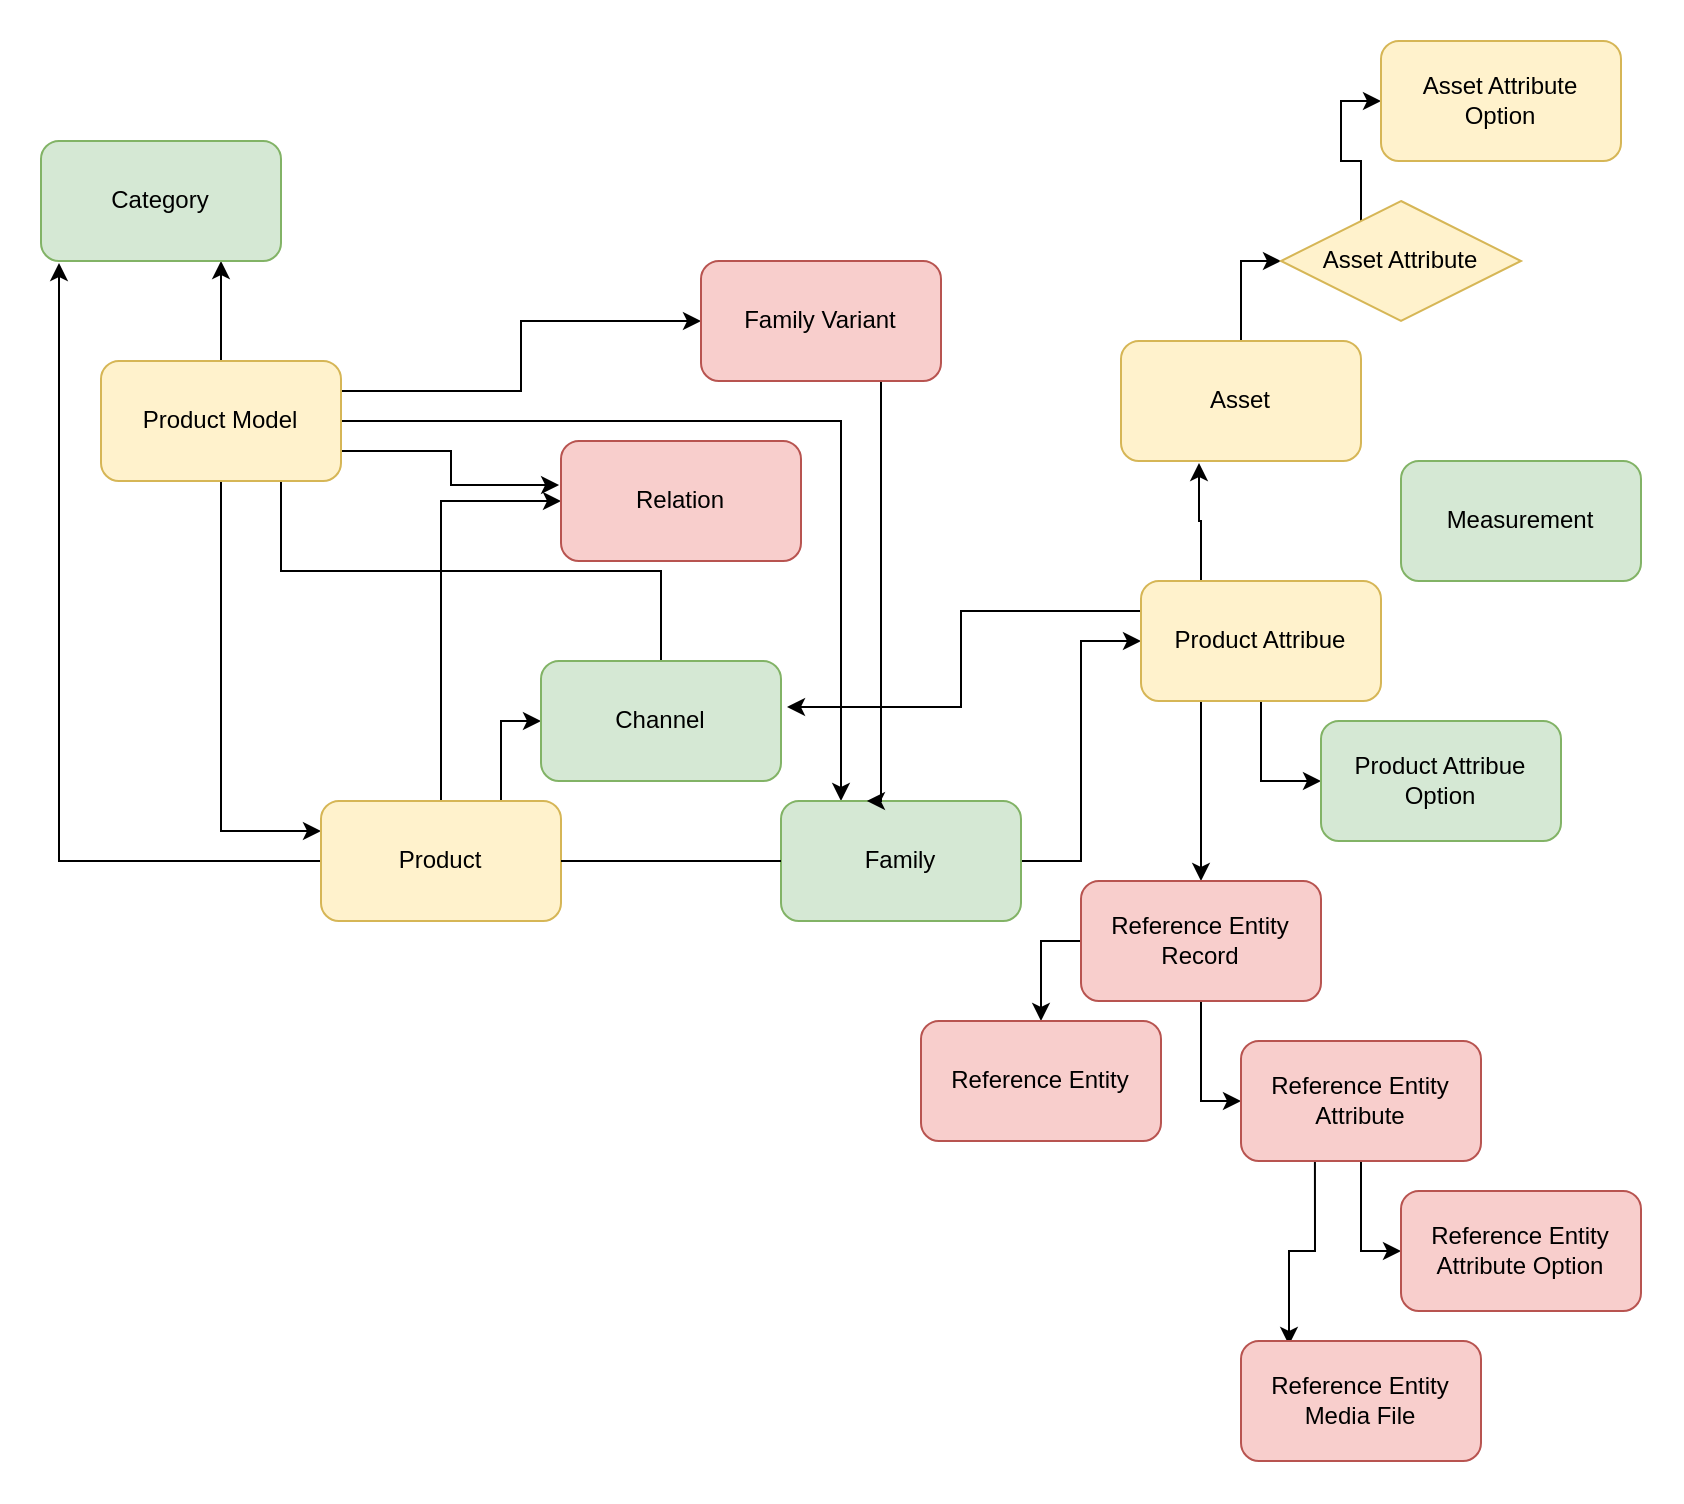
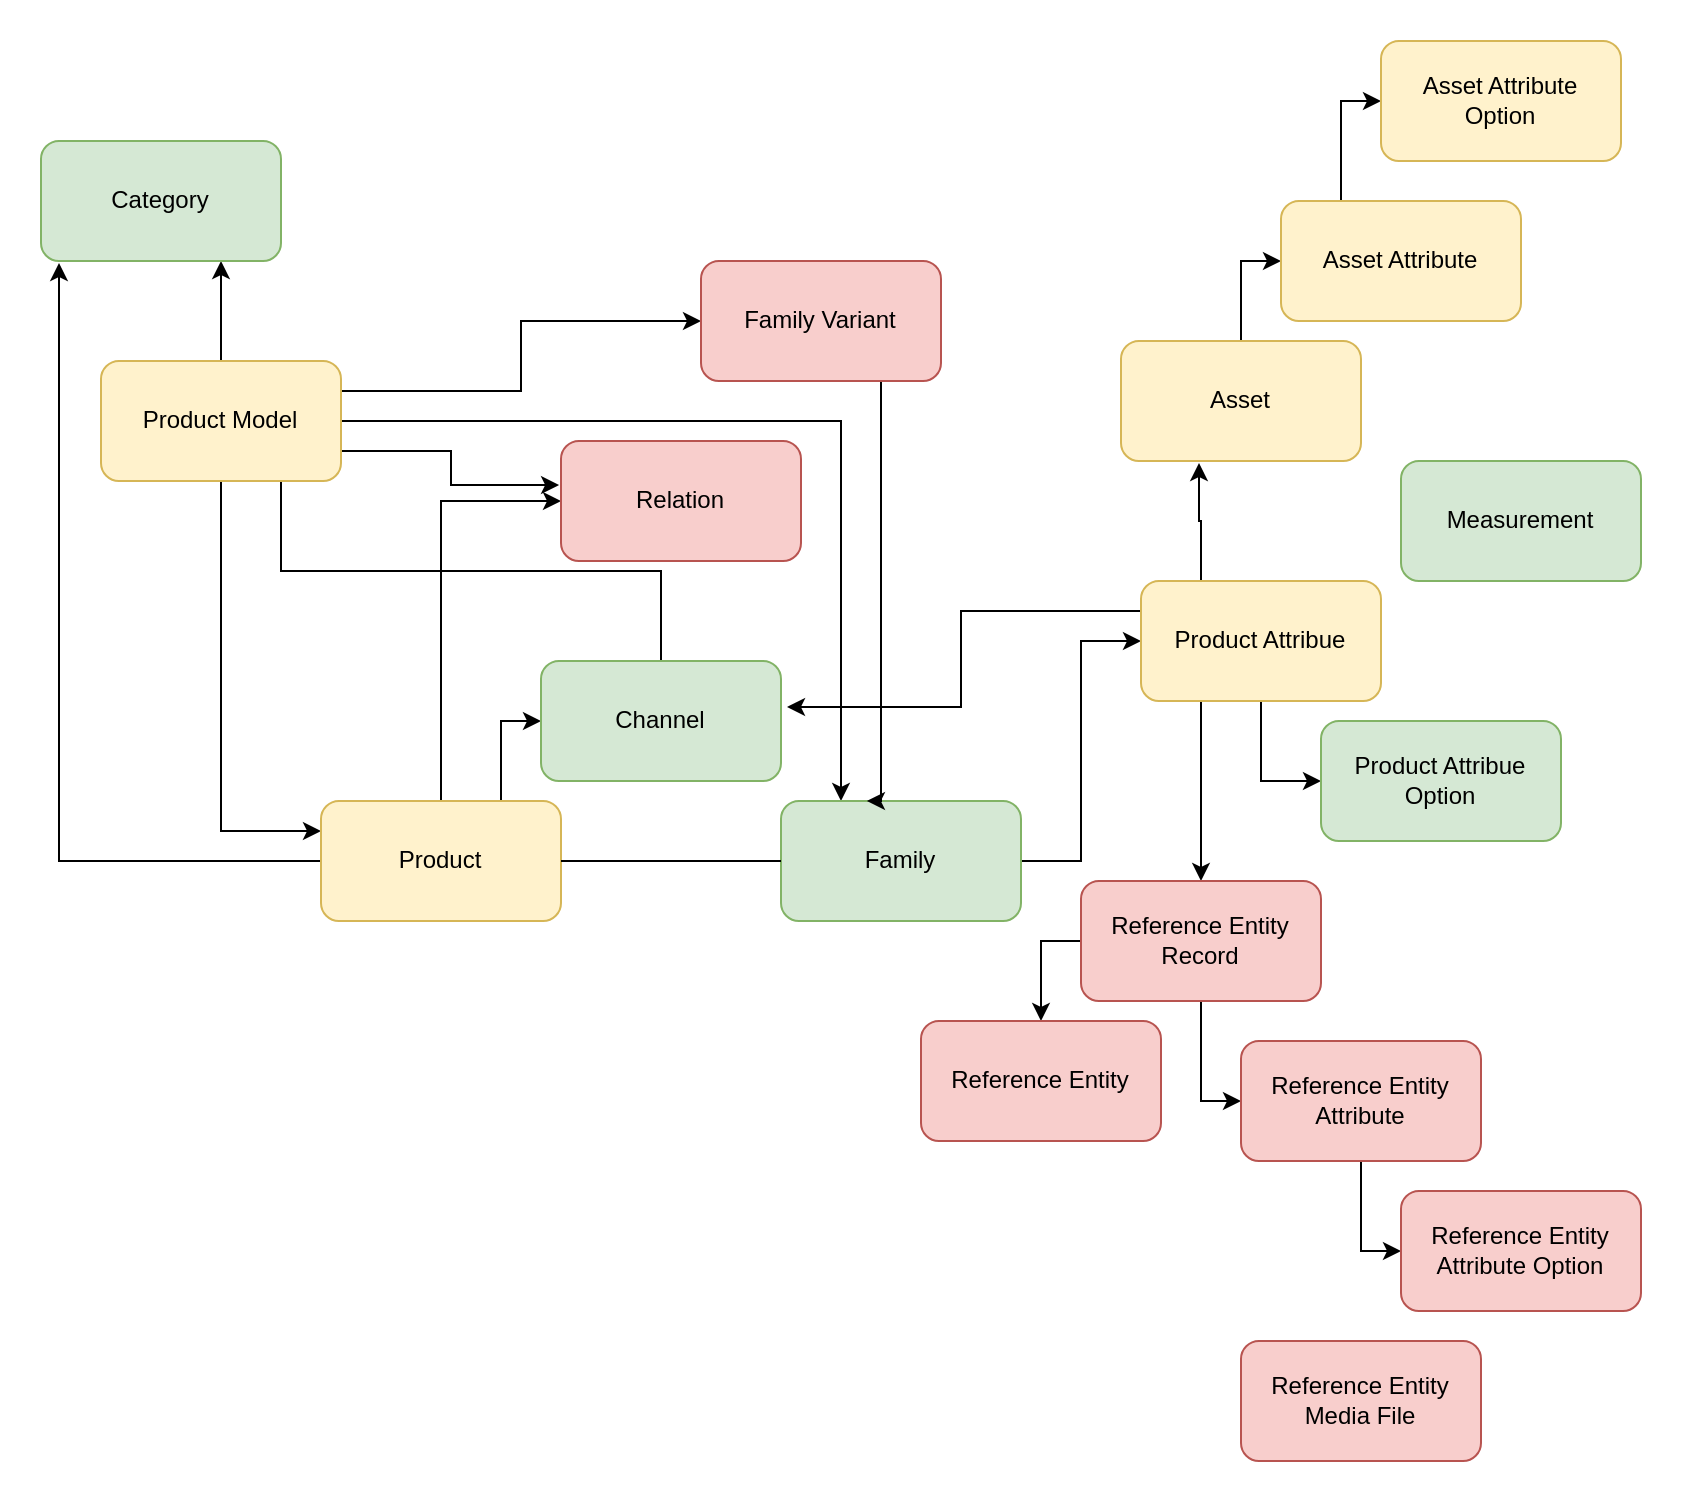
(1401, 261) -> (1401, 261)
(1307, 1251) -> none
